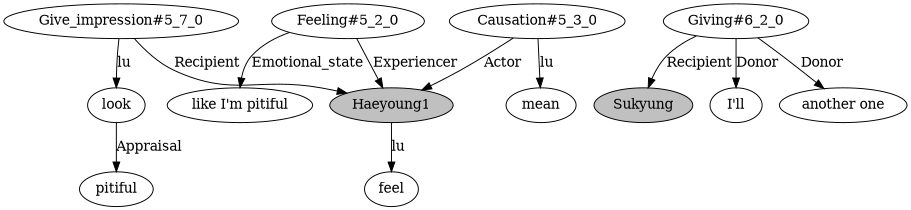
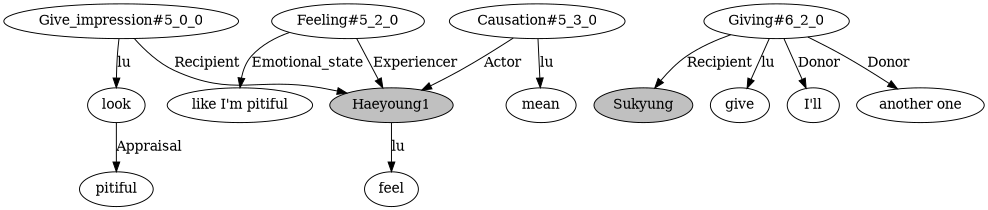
(121, 21) -> (121, 21)
none -> (740, 105)
